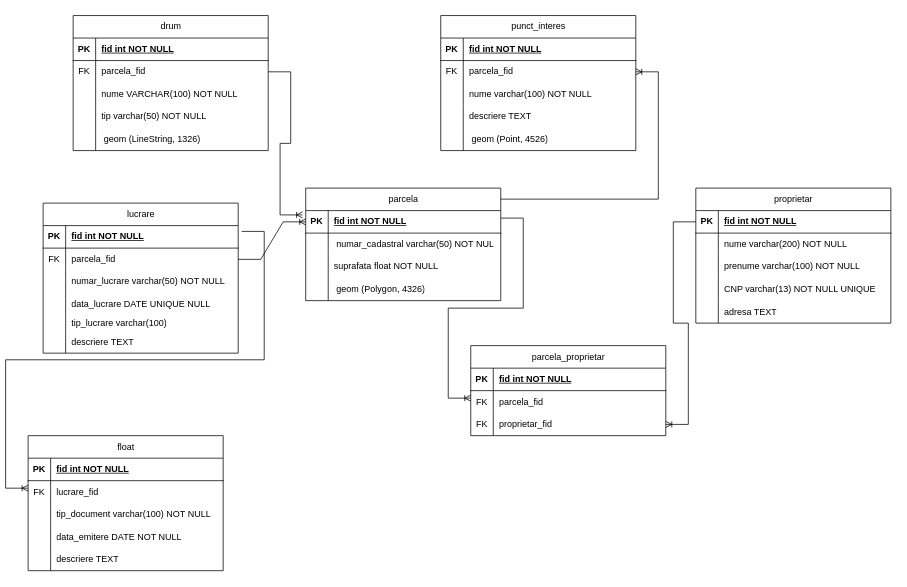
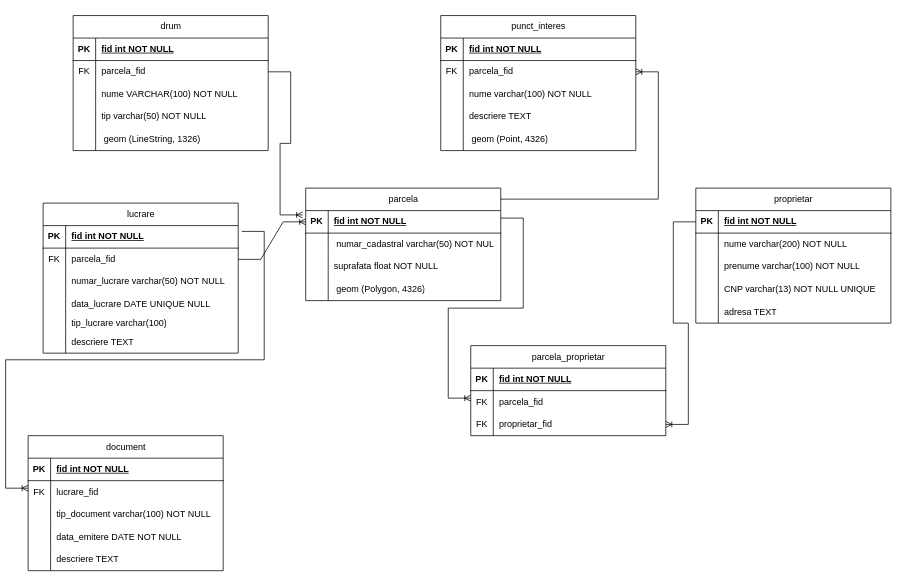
(511, 139) -> (511, 139)
(126, 447) -> (126, 447)
